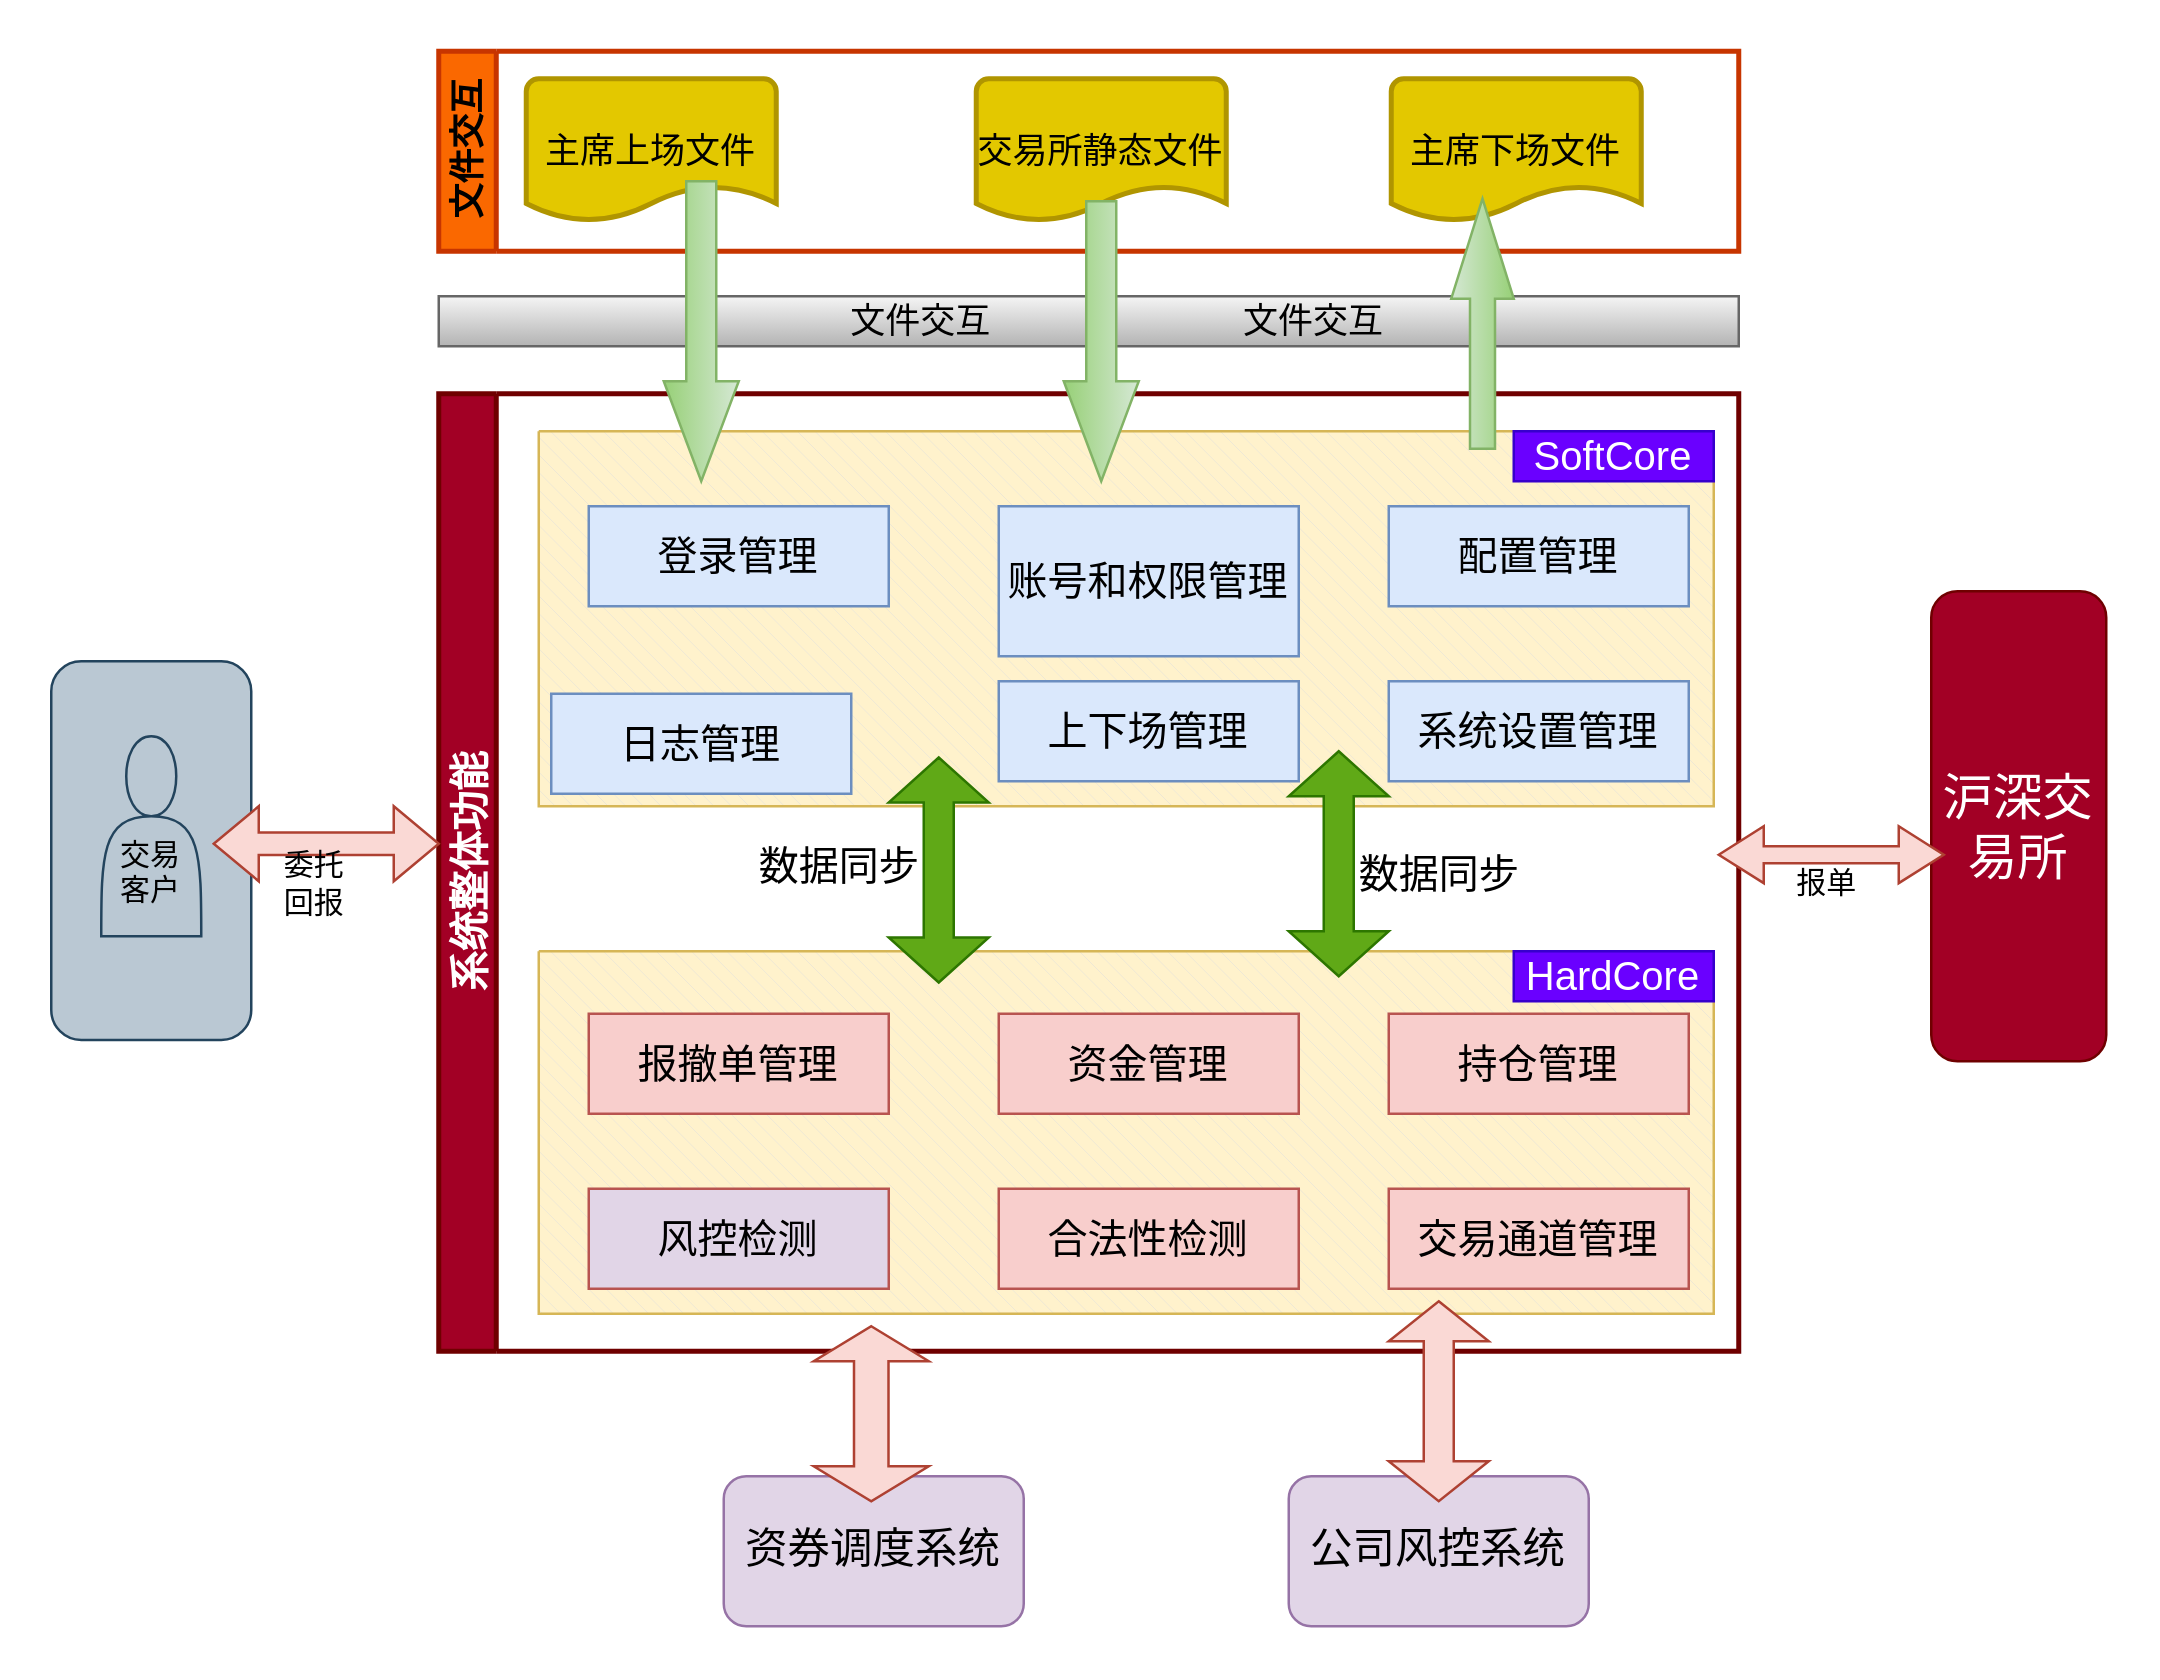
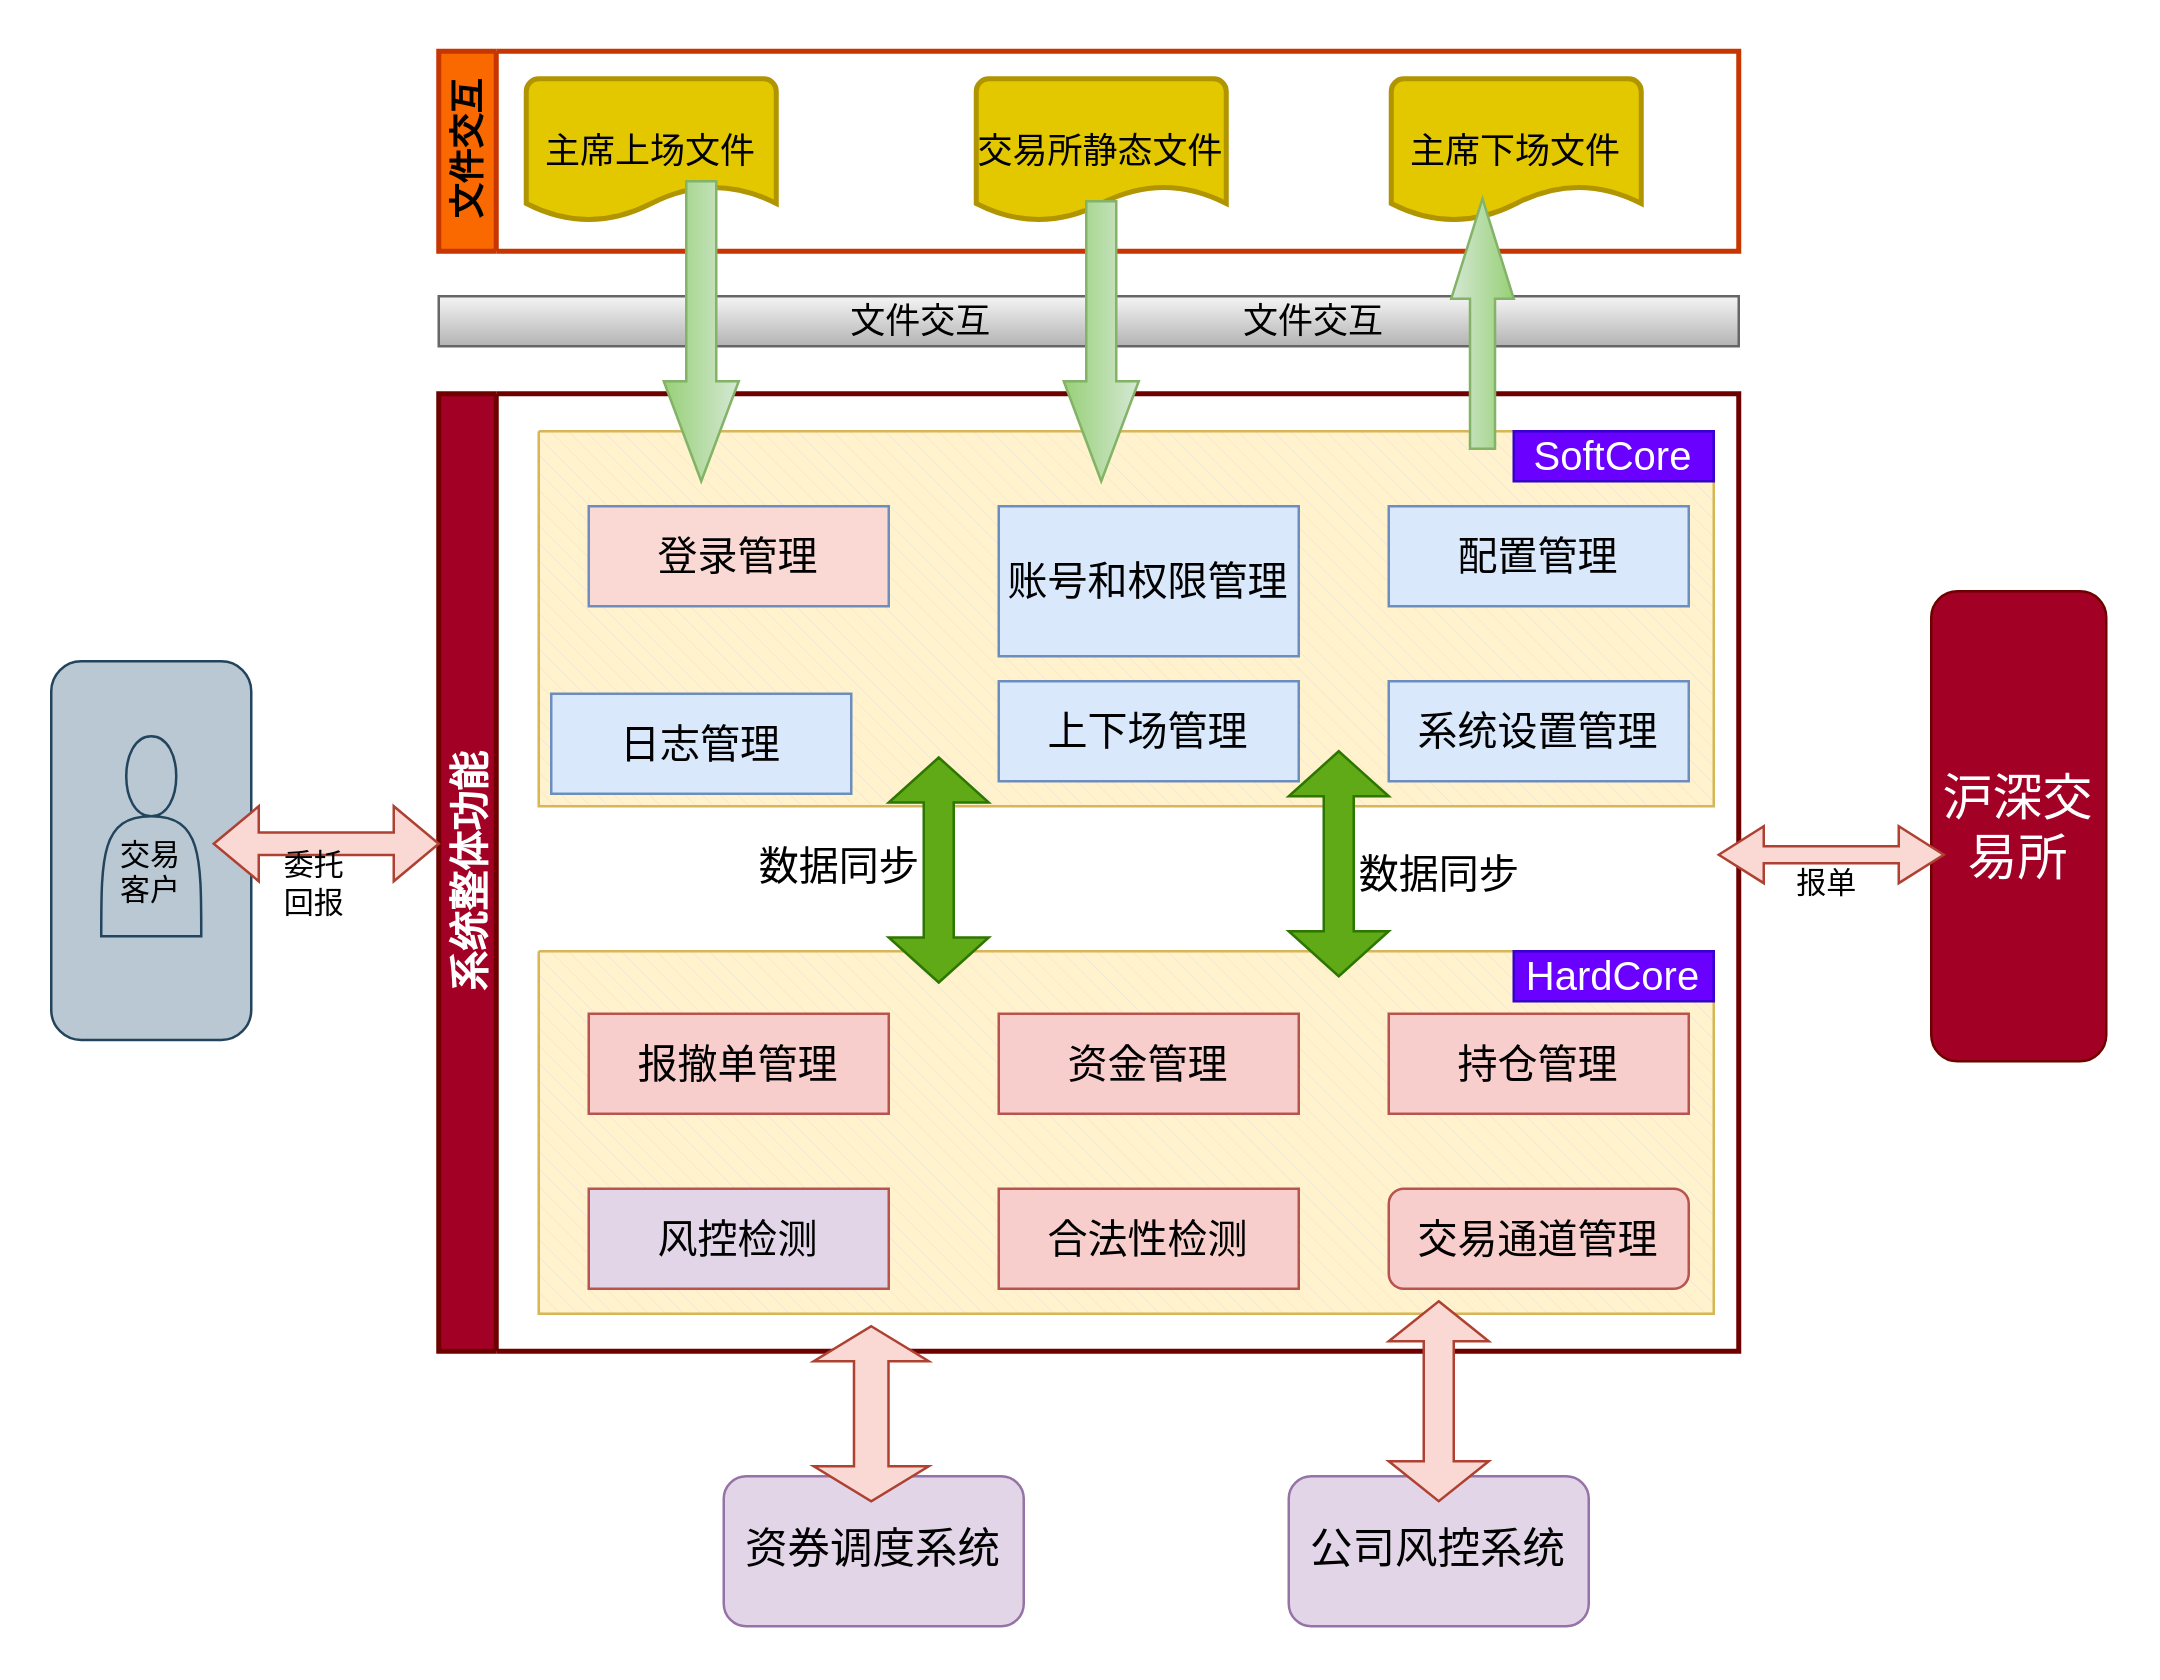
(739, 556) -> (739, 556)
(1539, 1239) -> (1539, 1239)
